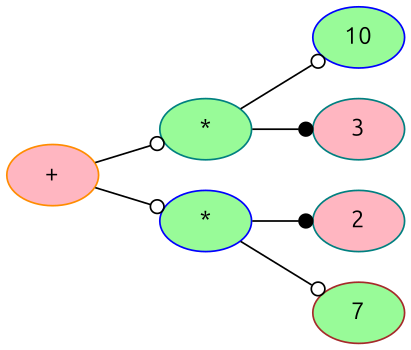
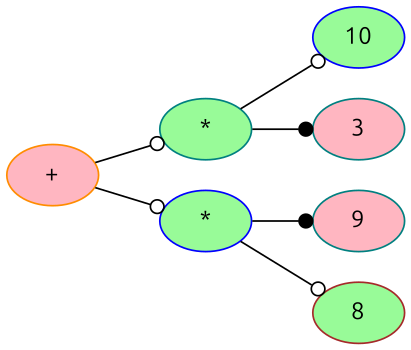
(359, 221) -> (359, 221)
(359, 313) -> (359, 313)
